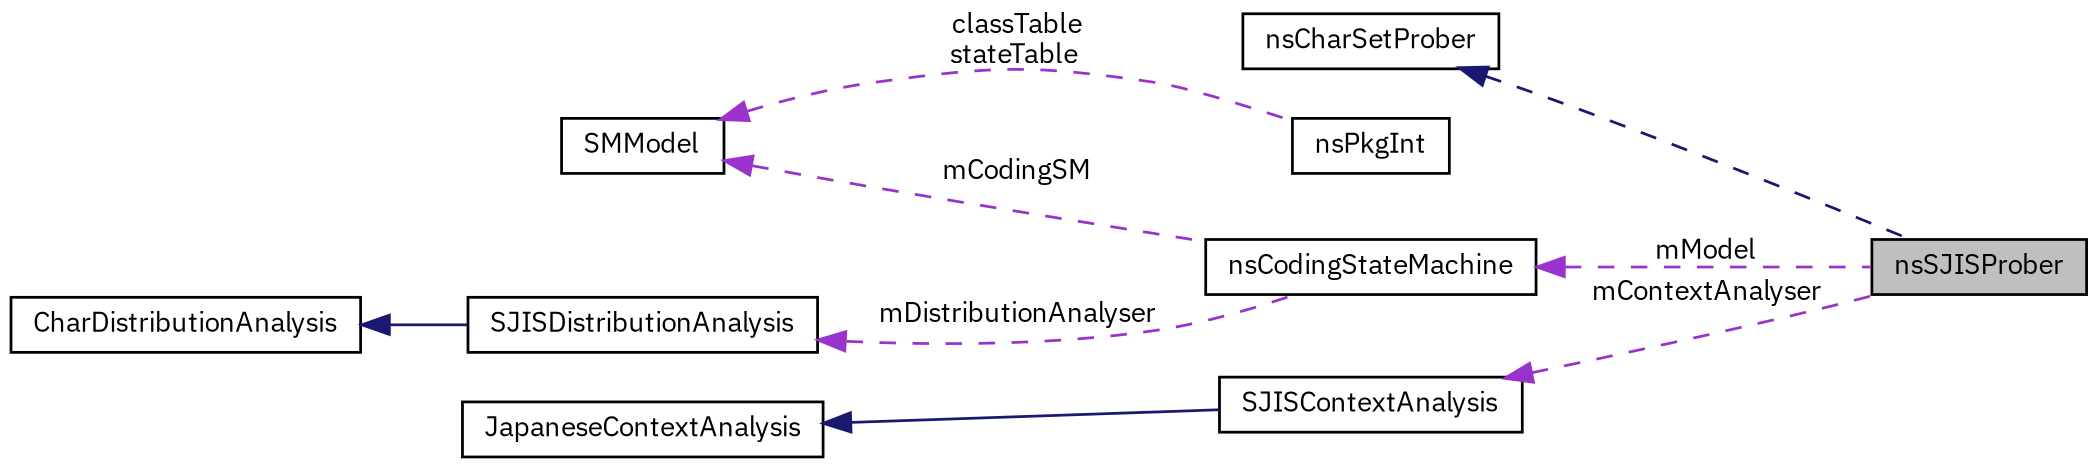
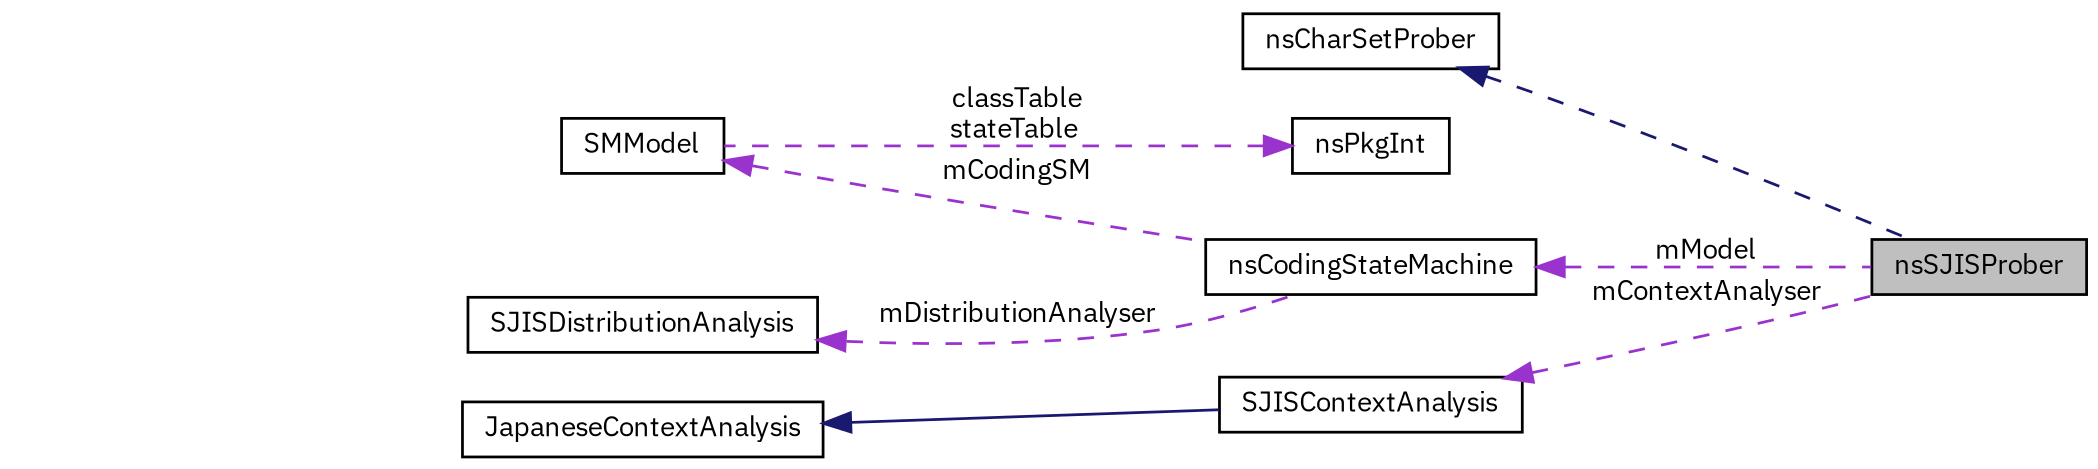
(1021, 70) -> (994, 146)
(186, 325) -> none
